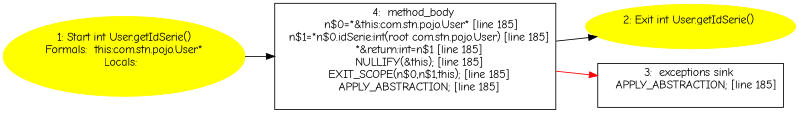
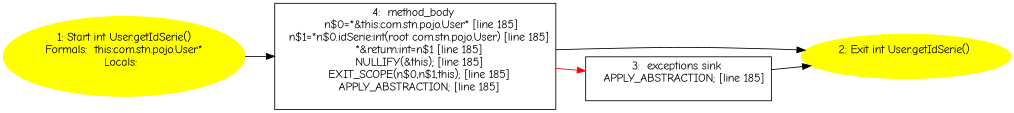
none -> (787, 68)
